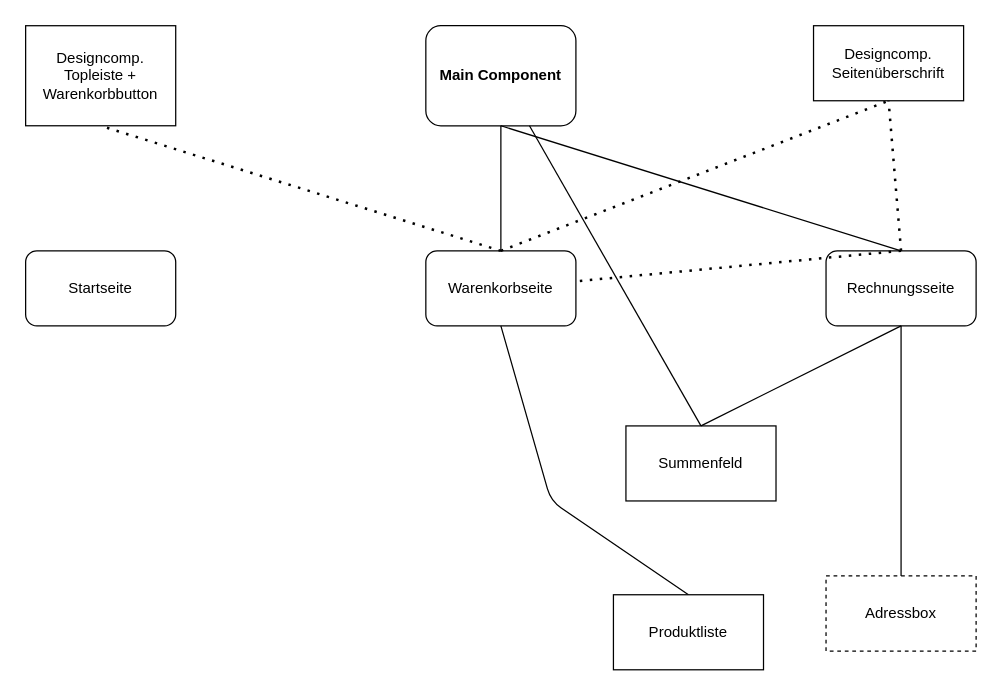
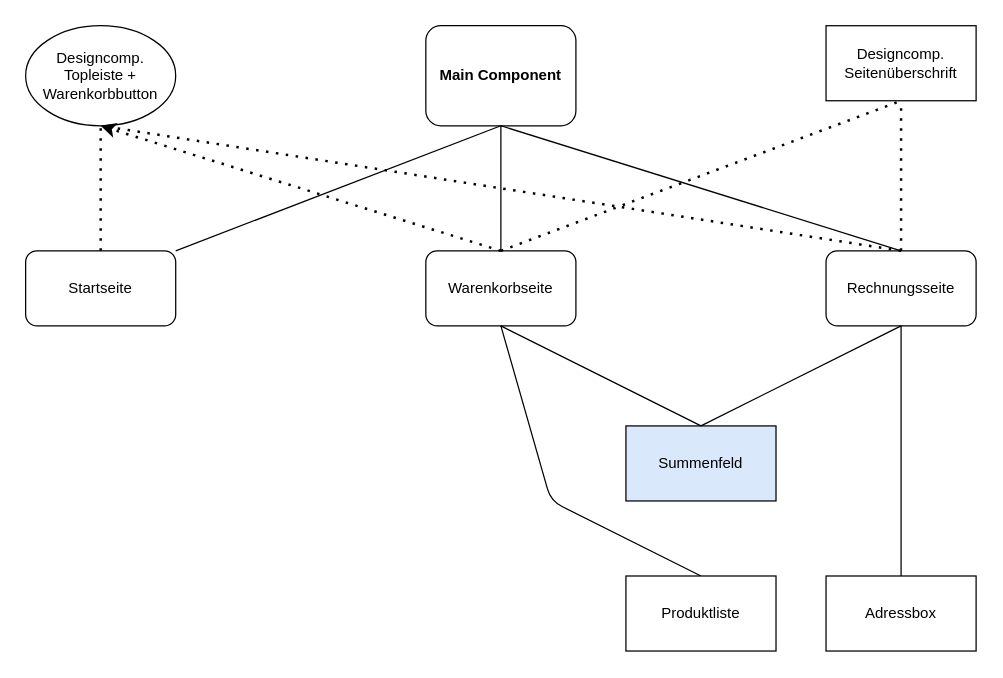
(888, 63) -> (901, 63)
(101, 76) -> (101, 76)
(111, 129) -> (116, 130)
none -> (101, 189)
none -> (336, 189)
(737, 266) -> (758, 228)
(614, 274) -> (601, 376)
(701, 463) -> (701, 463)
(901, 613) -> (901, 613)
(688, 632) -> (701, 613)
